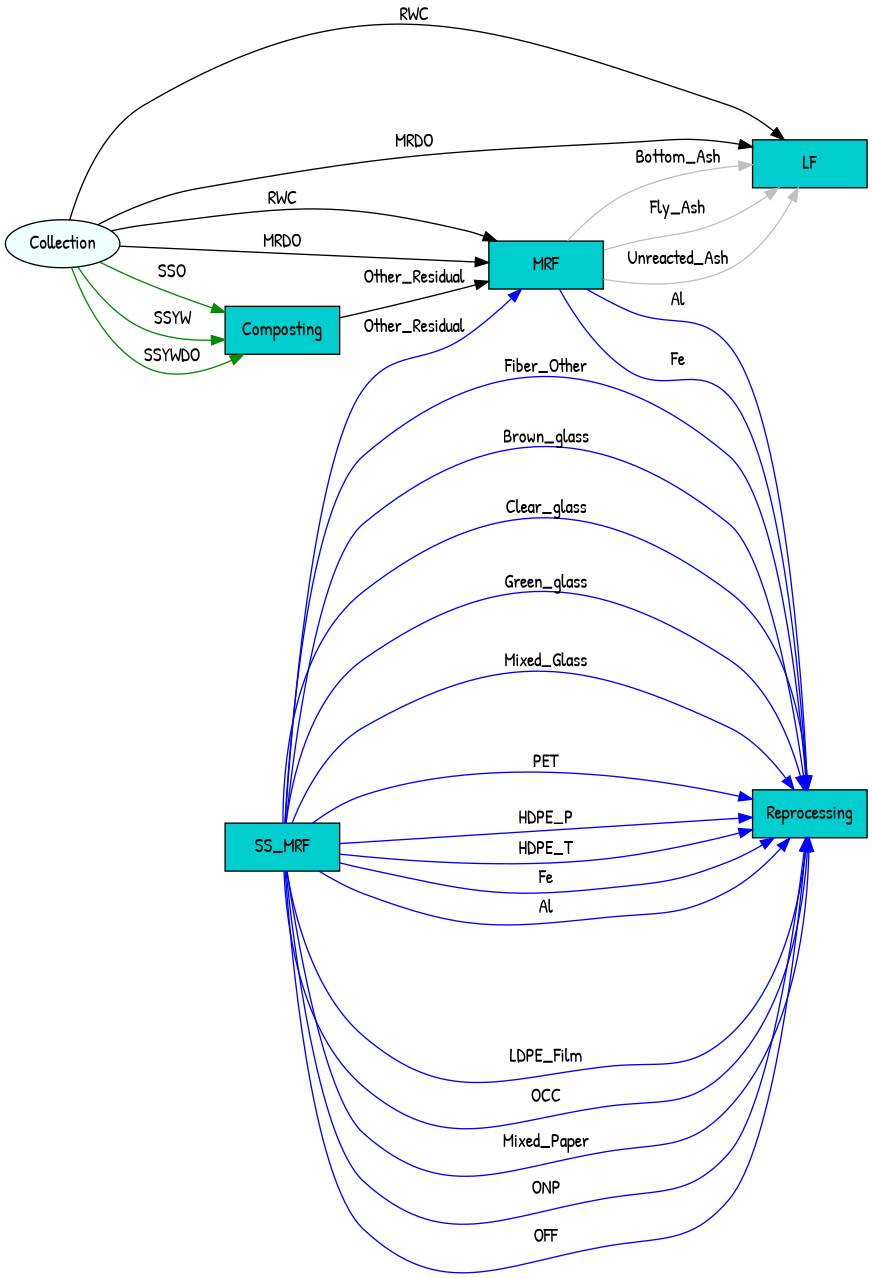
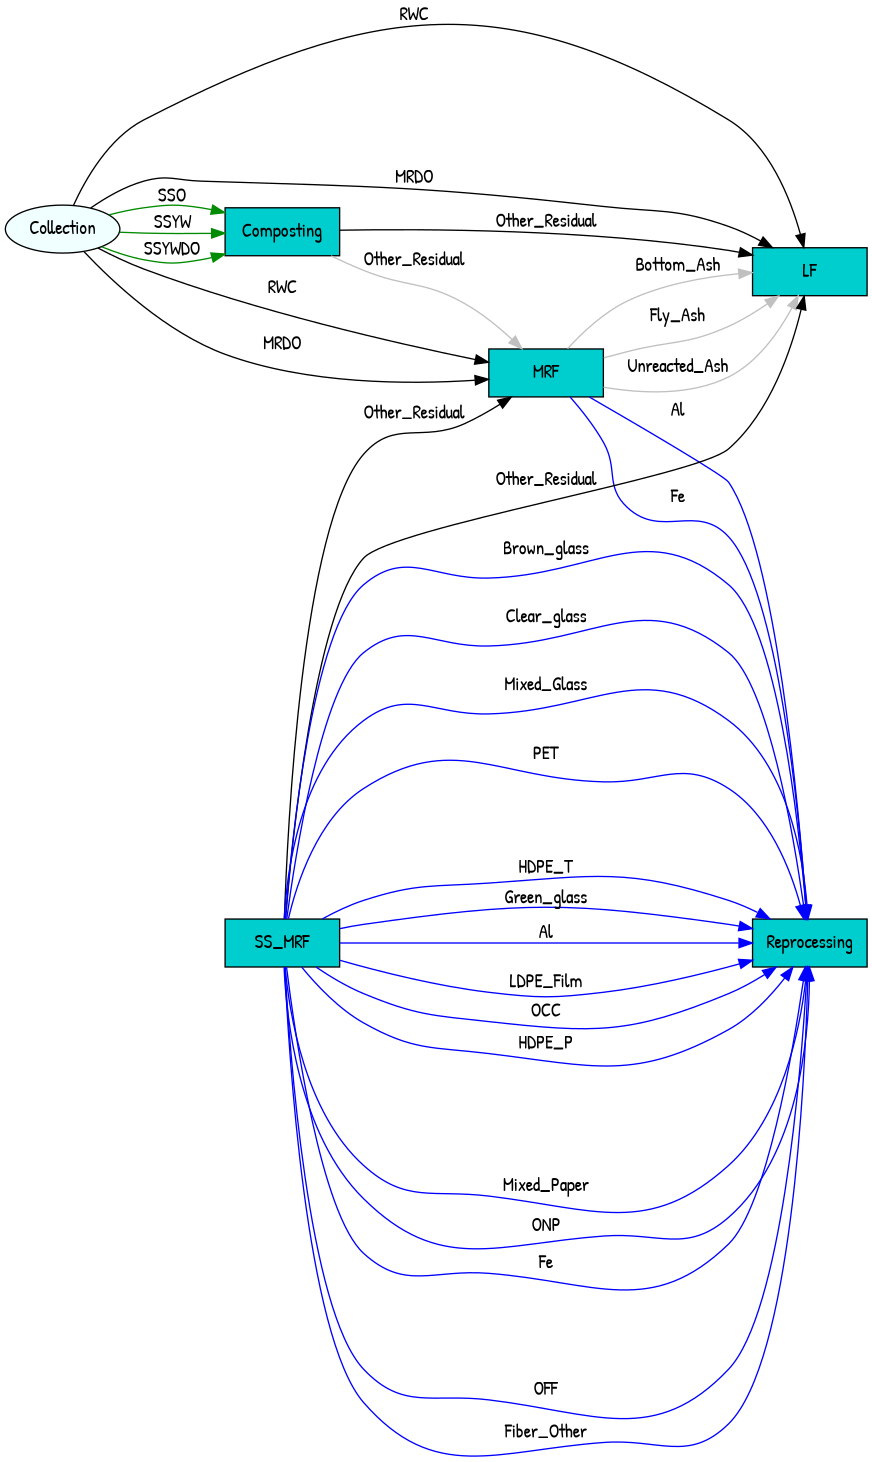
none -> (540, 233)
(408, 302) -> (426, 288)
(322, 515) -> (312, 608)
none -> (443, 528)
